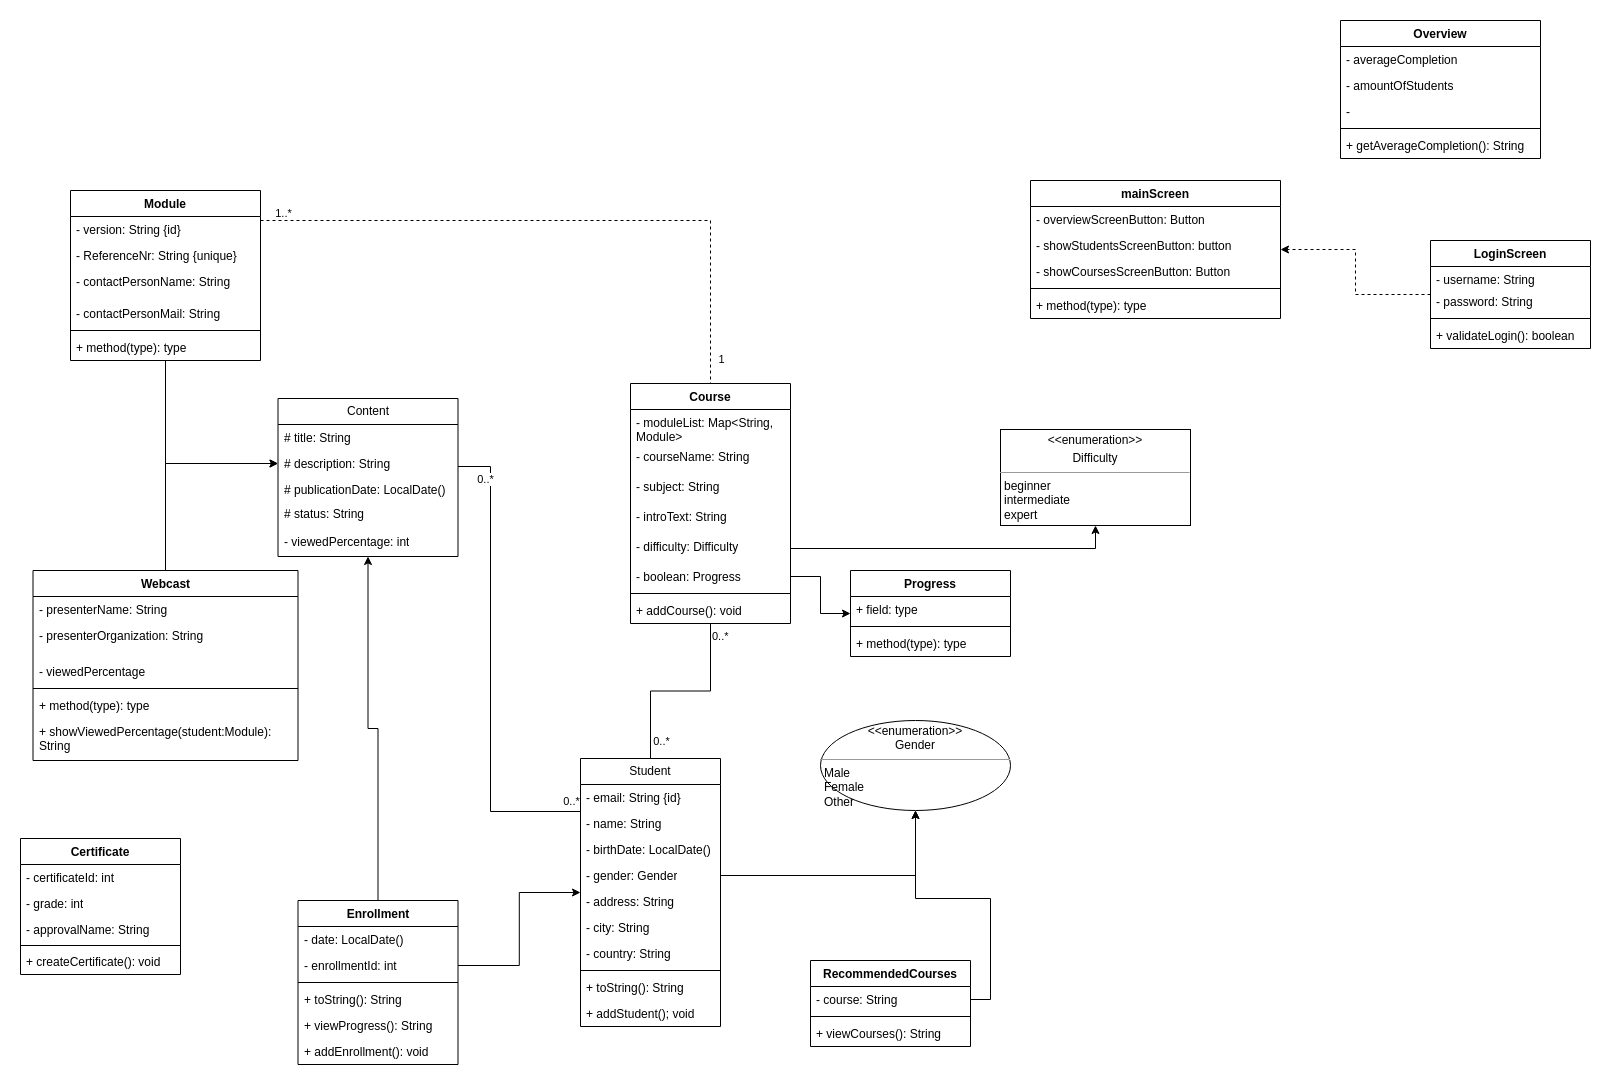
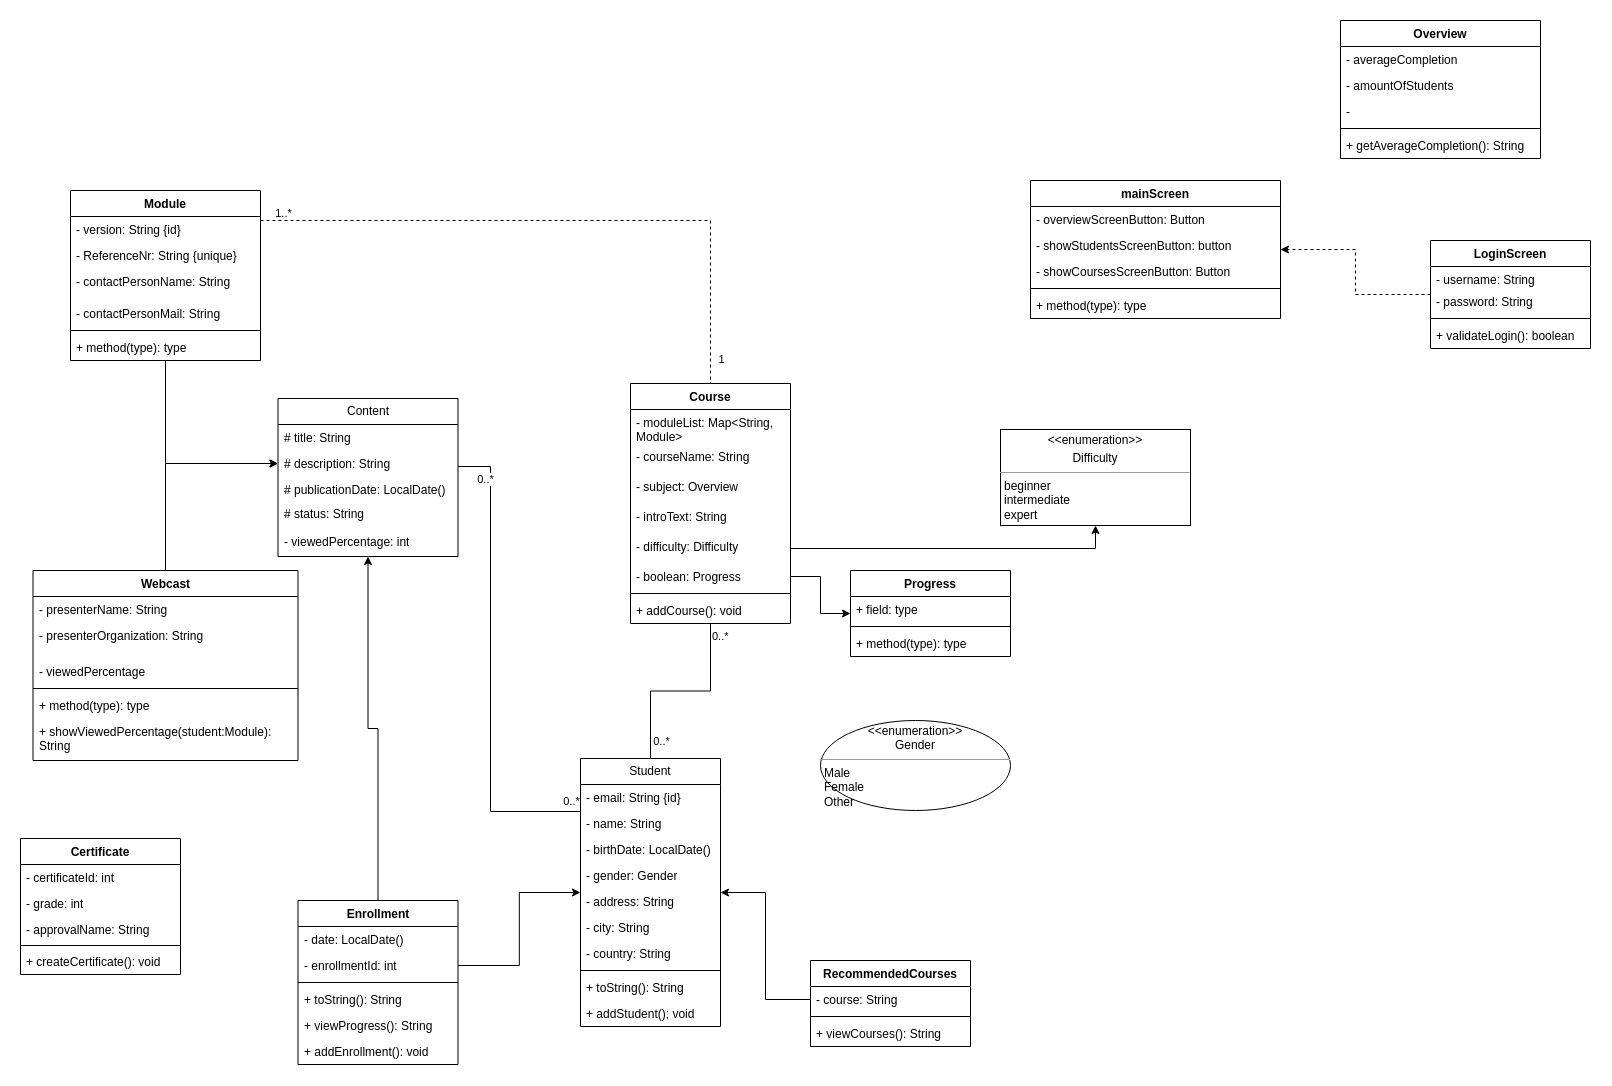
(687, 488) -> (694, 488)
(817, 876) -> none
(991, 911) -> (766, 949)
